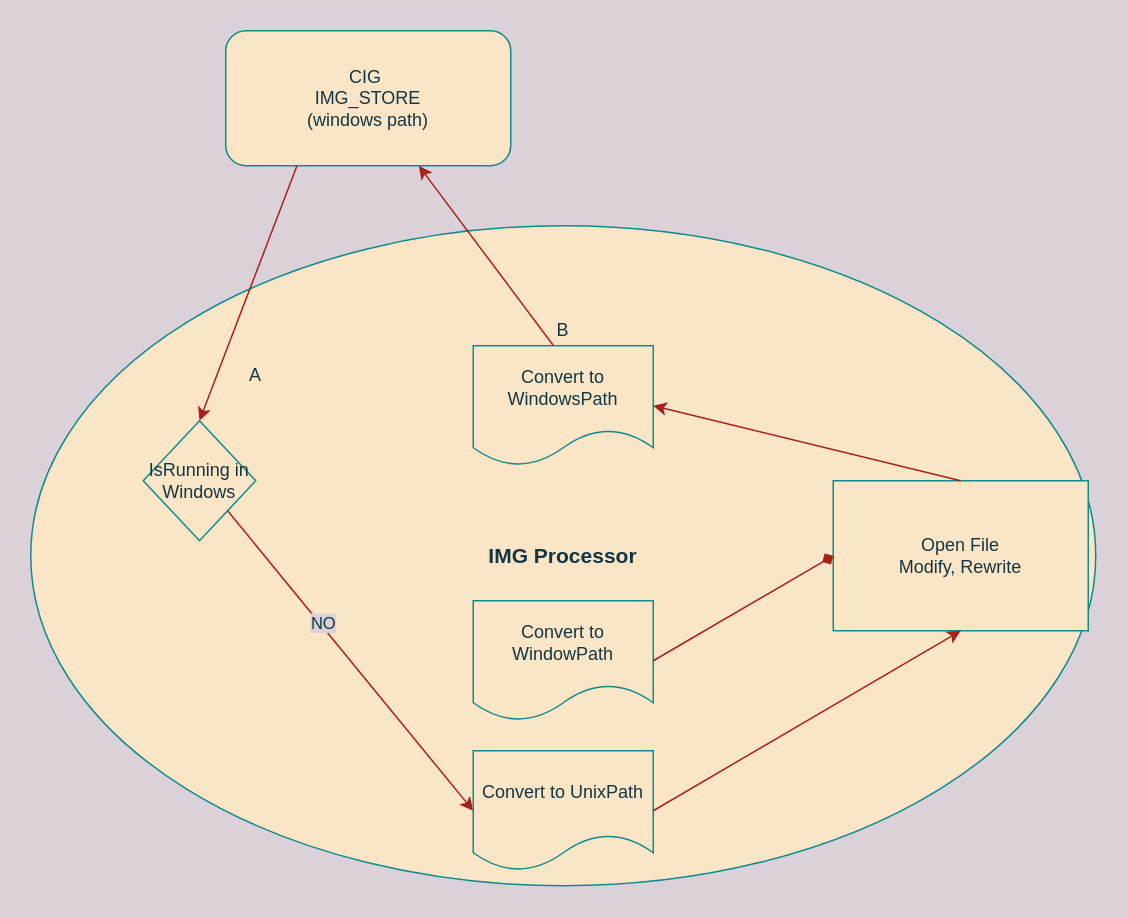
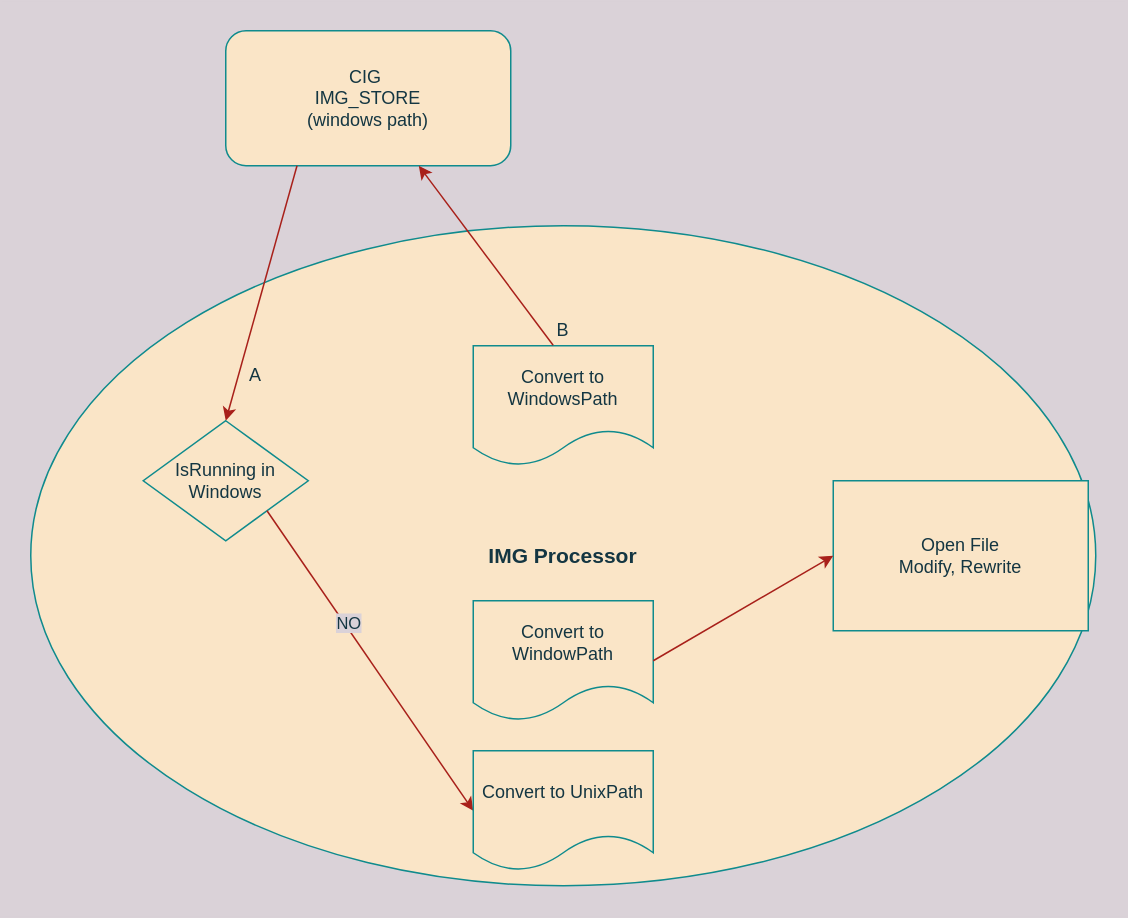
(812, 444) -> none
(200, 481) -> (226, 481)
(822, 562) -> (823, 562)
(803, 723) -> none
